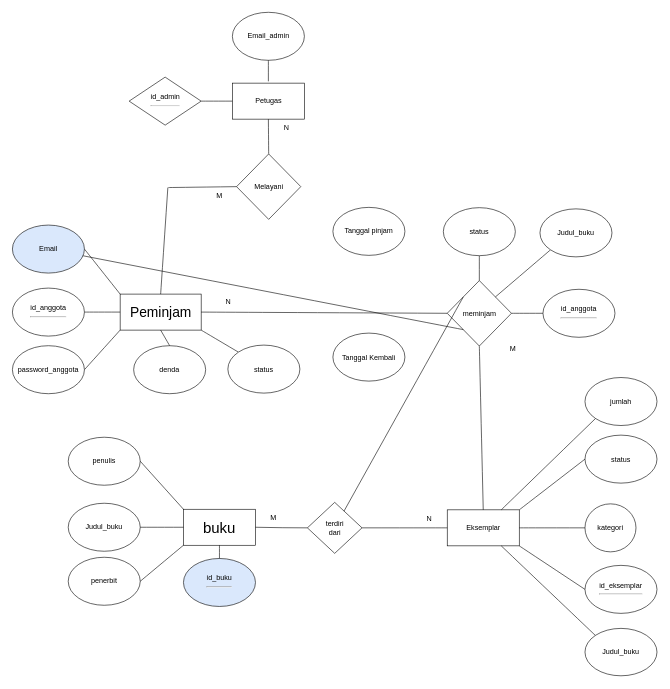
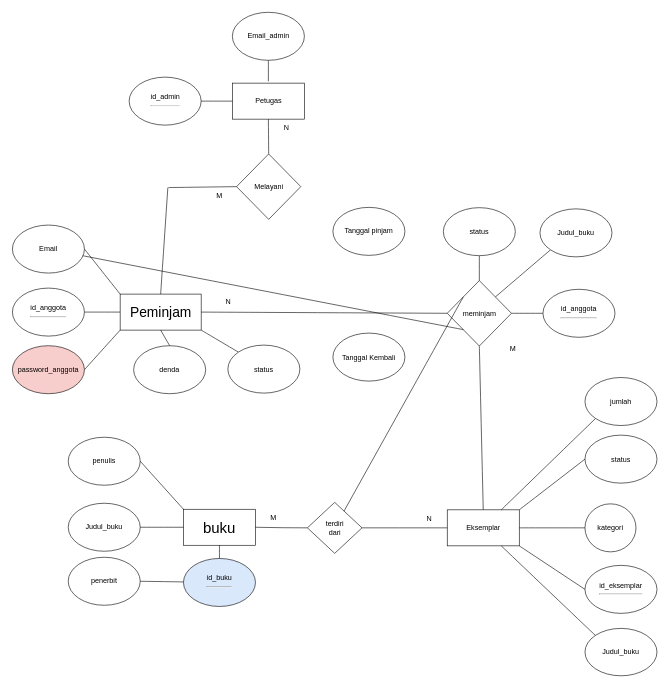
(165, 101) -> (165, 101)
(48, 249) -> (48, 249)
(48, 370) -> (48, 370)
(162, 563) -> (162, 581)
